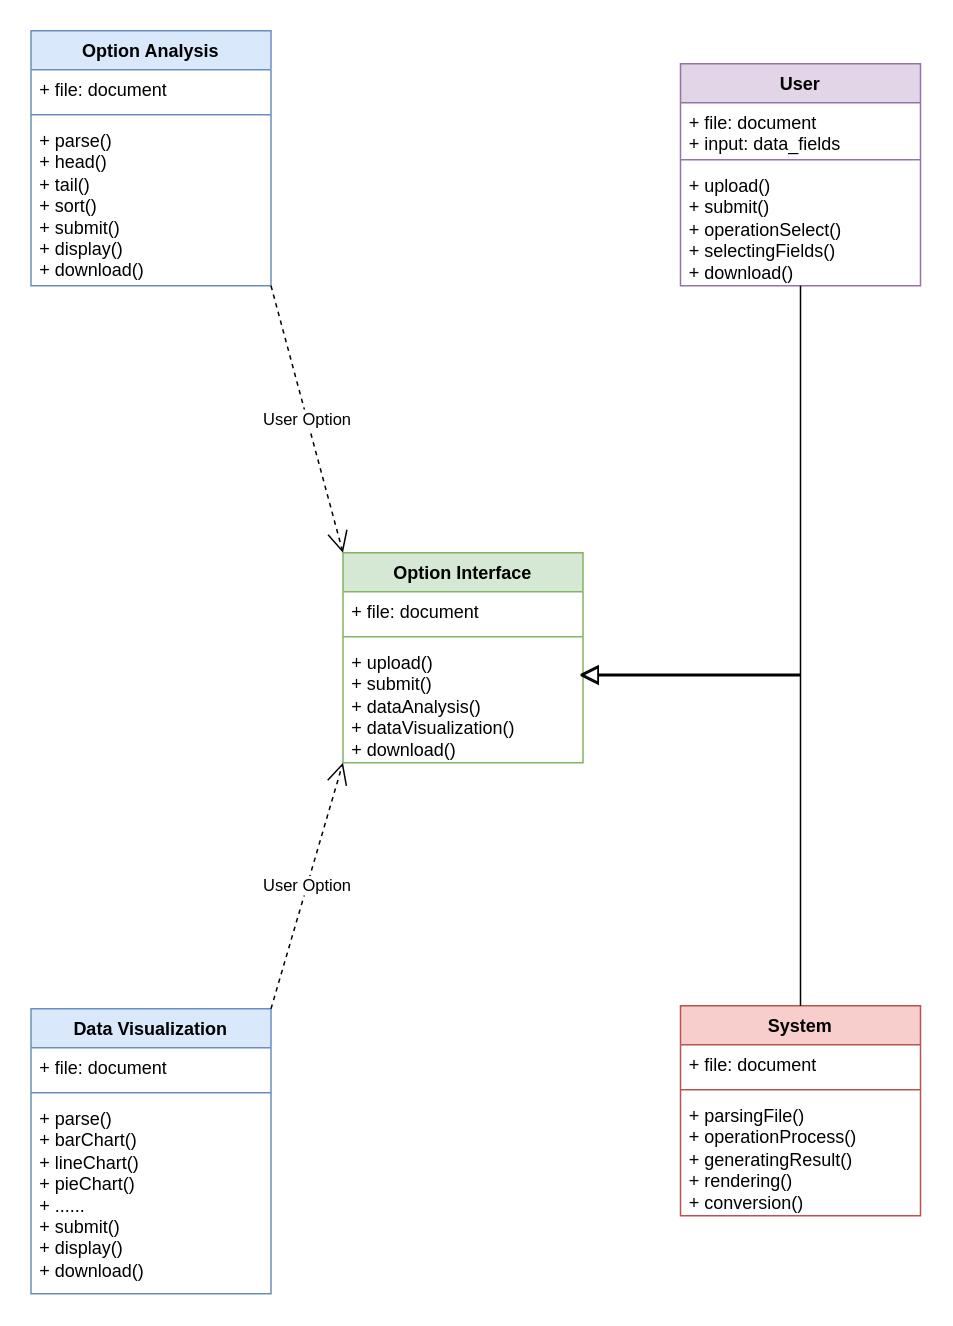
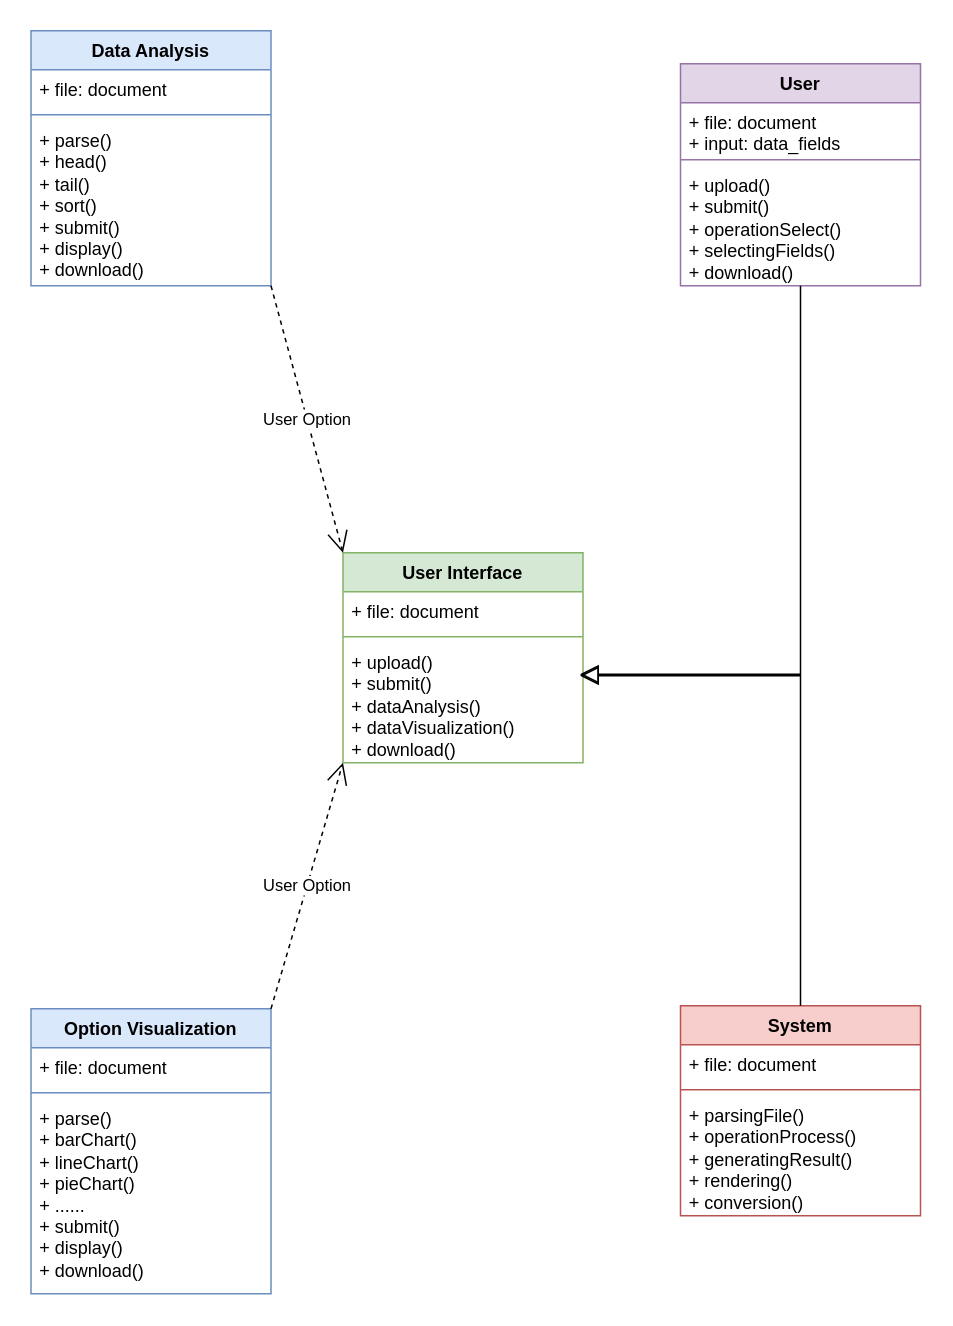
(151, 52) -> (151, 52)
(463, 574) -> (463, 574)
(151, 1030) -> (151, 1030)
